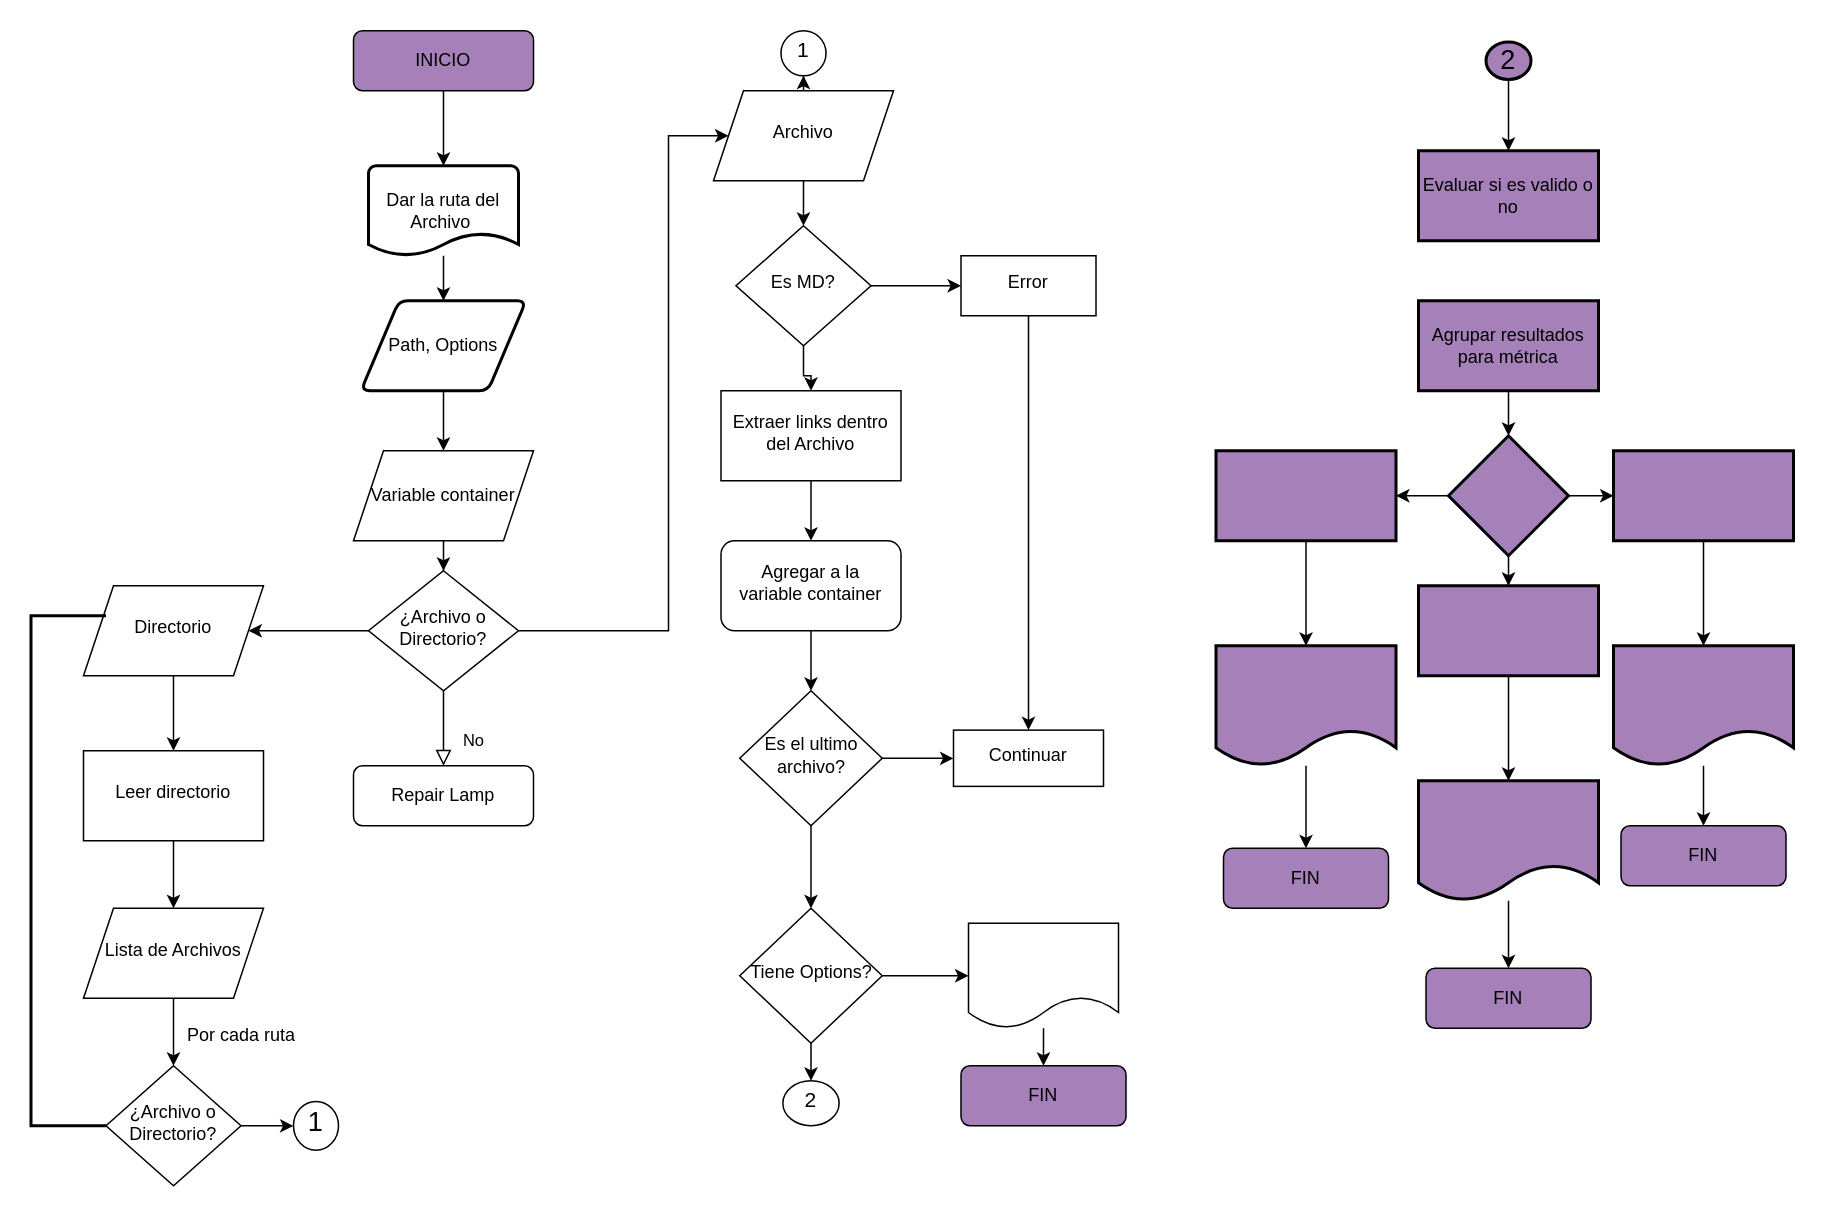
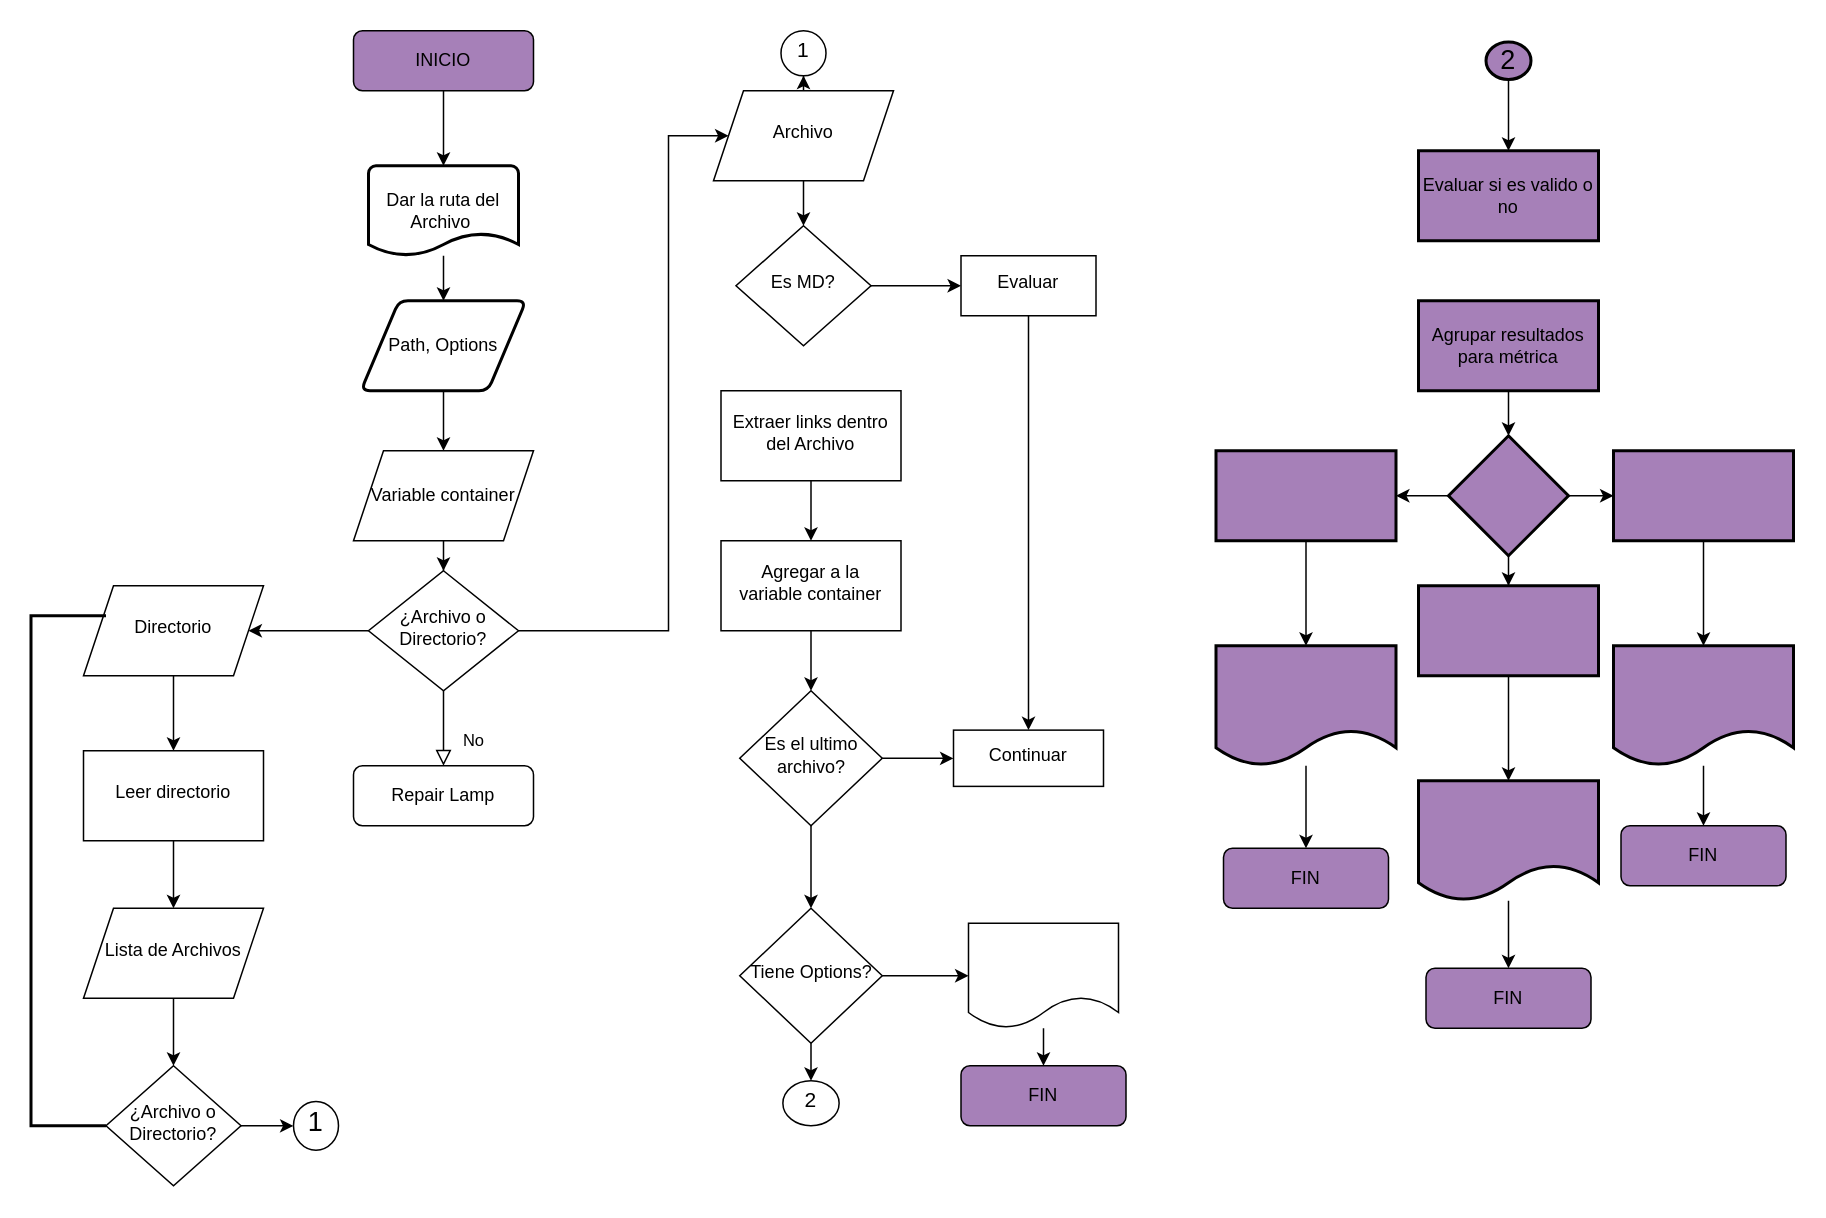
(1028, 283) -> (1028, 283)
(803, 367) -> none
(811, 586) -> (811, 586)
(241, 1036) -> none
